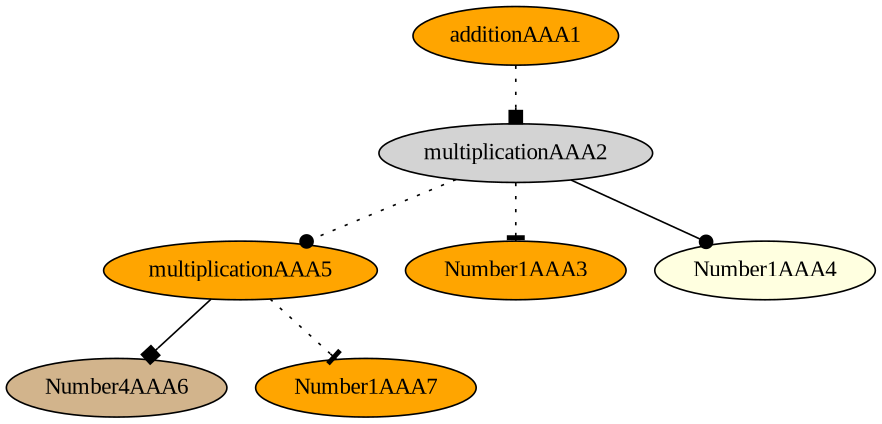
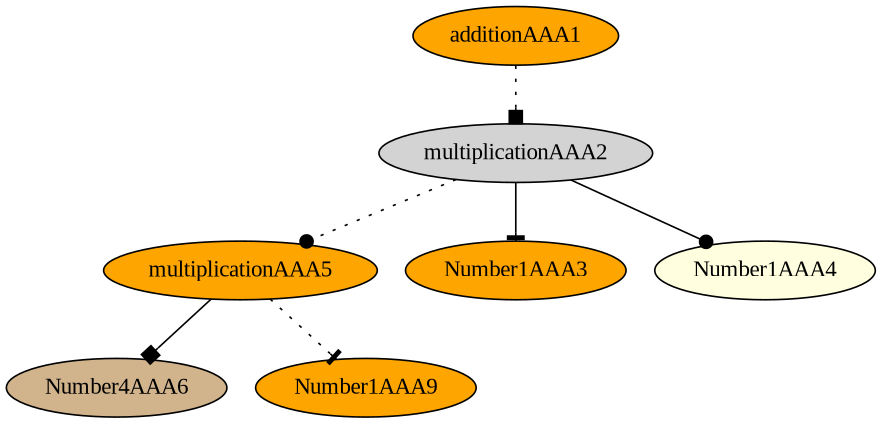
(516, 208) -> (516, 208)
(366, 388) -> (366, 388)
